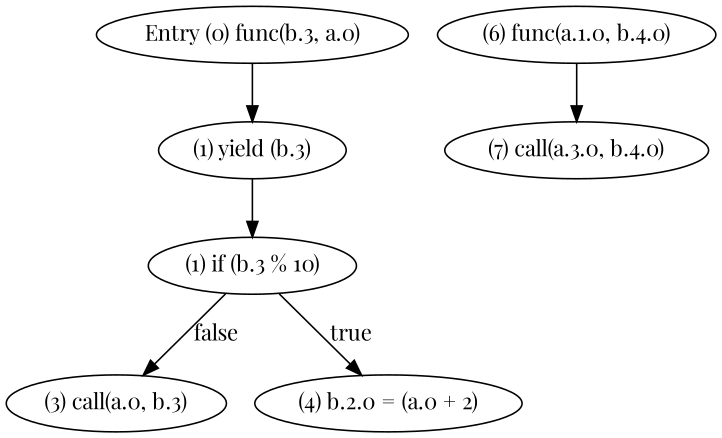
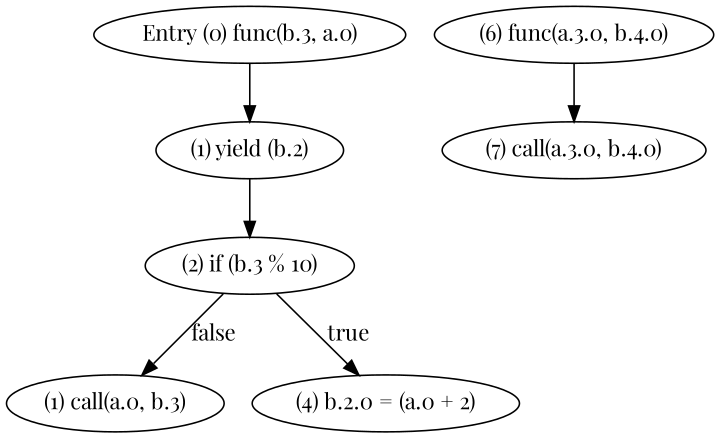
(577, 35) -> (574, 35)
(252, 150) -> (250, 150)
(252, 266) -> (250, 266)
(116, 403) -> (115, 403)
